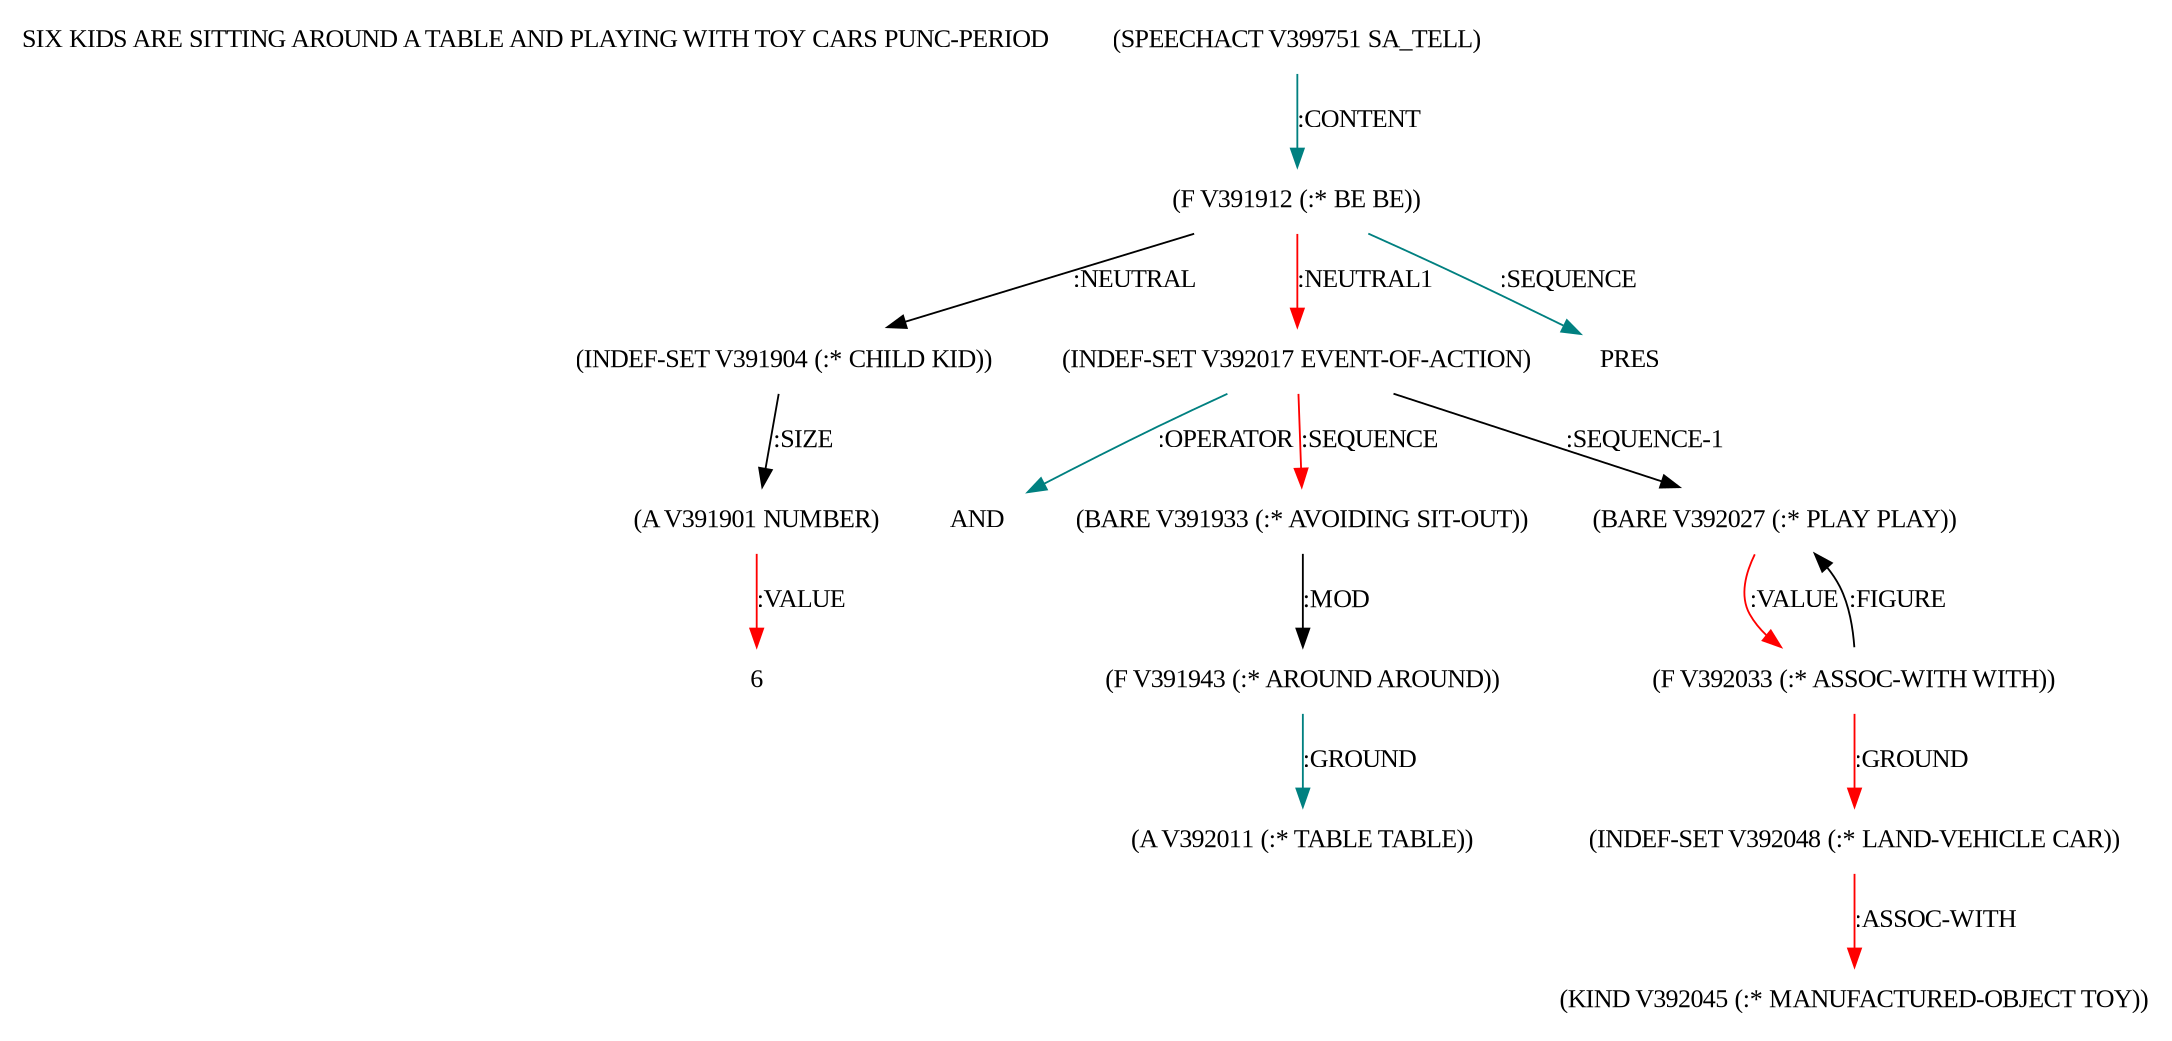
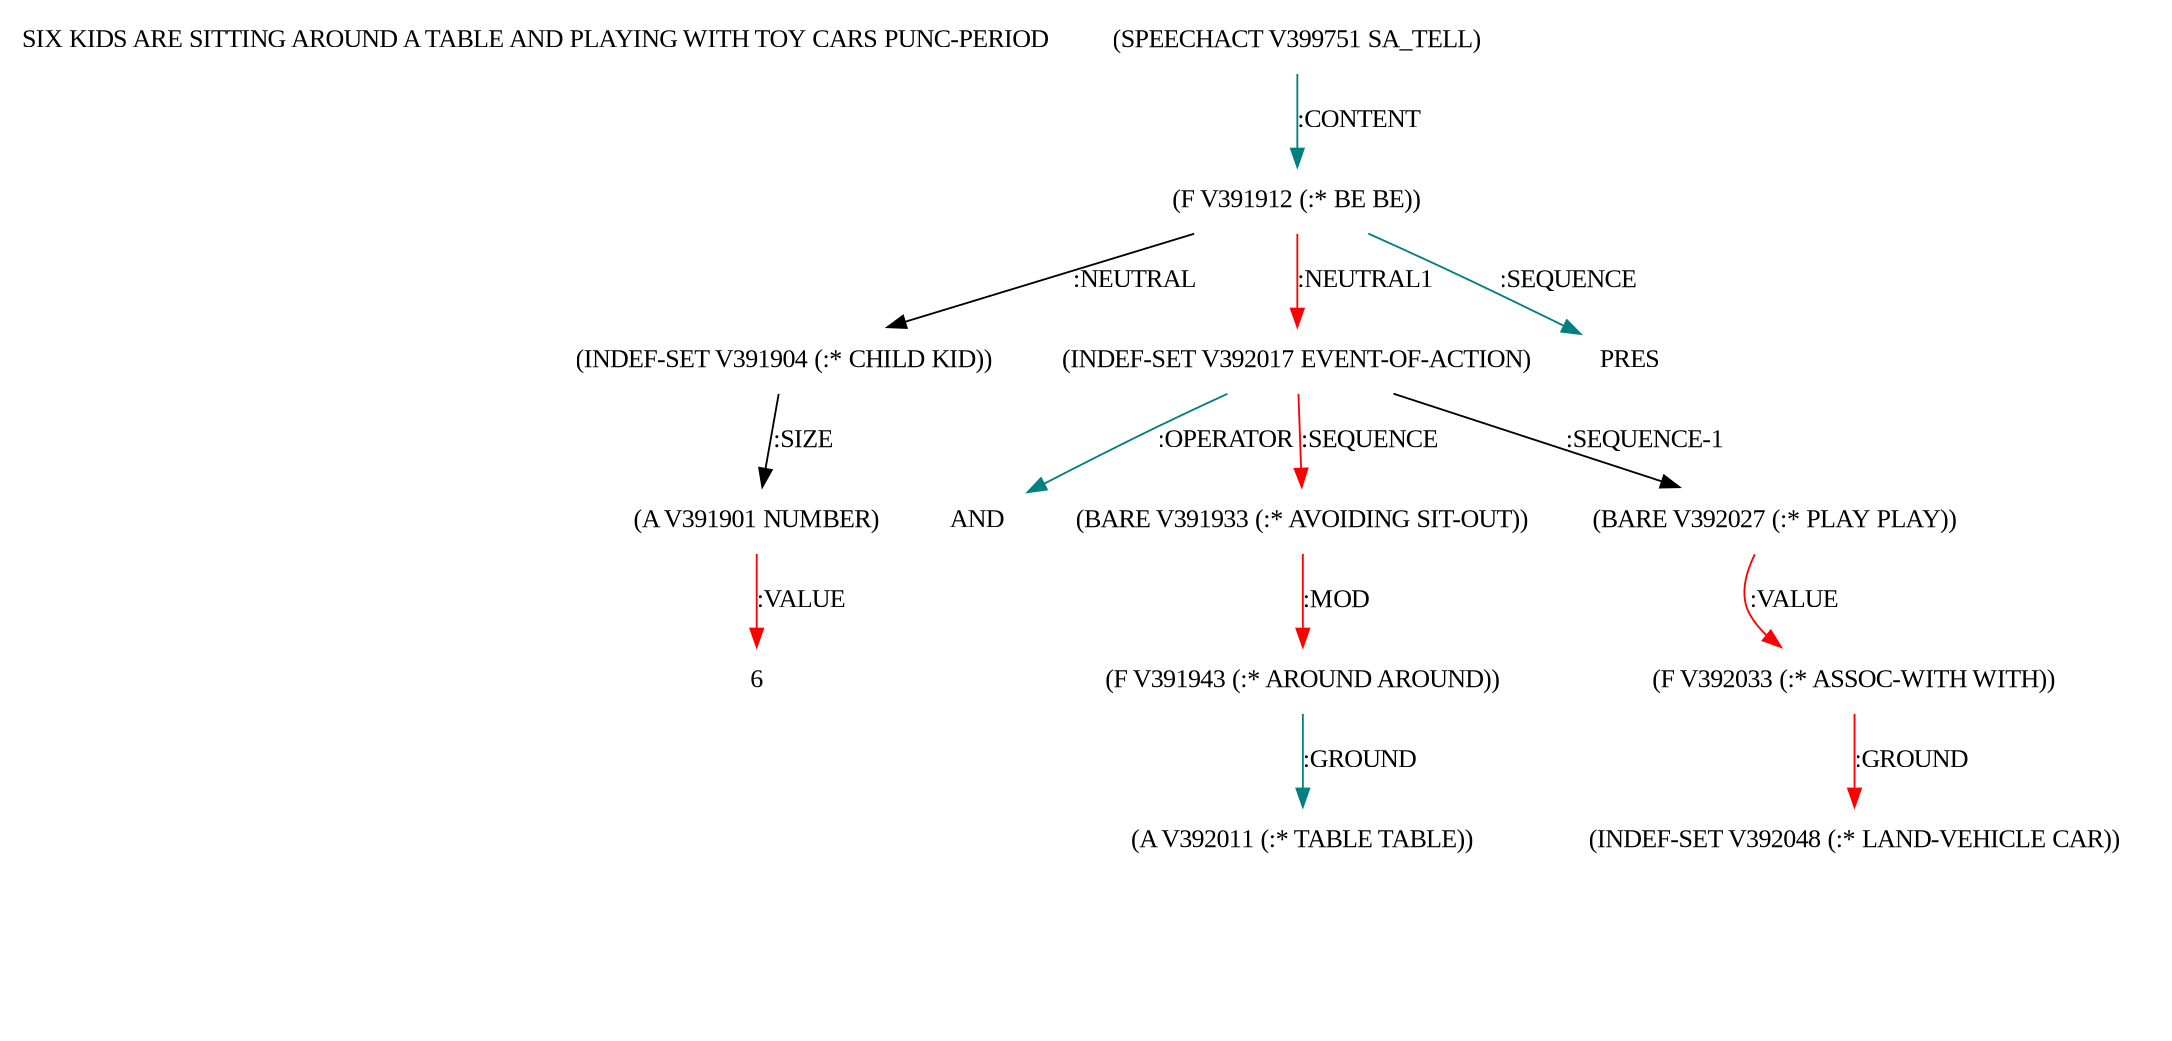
(1303, 591) -> (1303, 591)
(1847, 605) -> none
(1855, 1000) -> none
